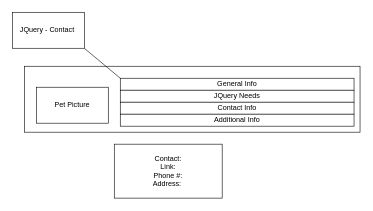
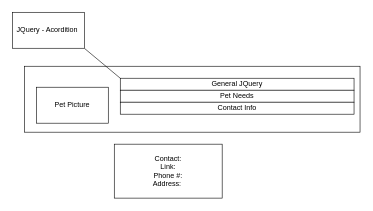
(48, 30) -> (48, 30)
(237, 84) -> (237, 84)
(237, 96) -> (237, 96)
(237, 120) -> none
